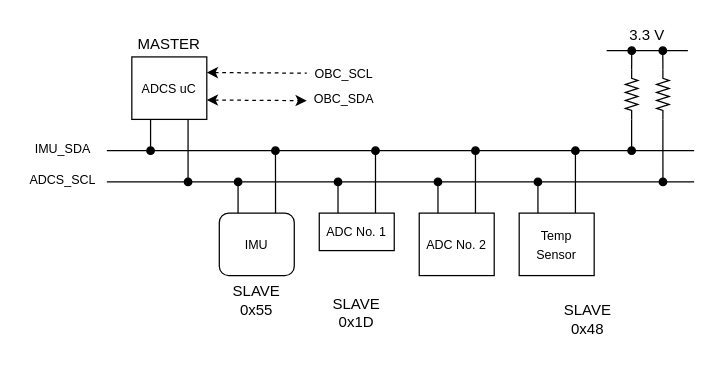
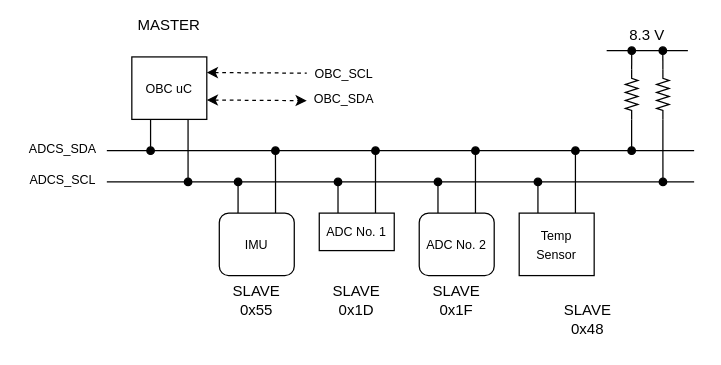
(648, 36) -> (648, 36)
(169, 44) -> (169, 26)
(169, 88) -> (169, 88)
(63, 148) -> (63, 148)
(457, 244) -> (457, 244)
none -> (457, 301)
(357, 313) -> (357, 301)
